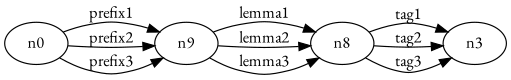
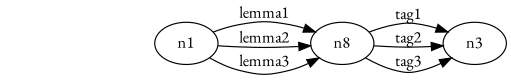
(36, 43) -> none
(186, 43) -> (186, 43)
